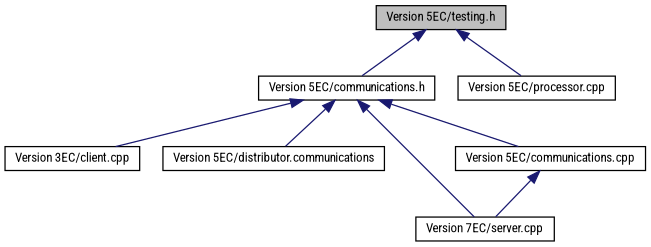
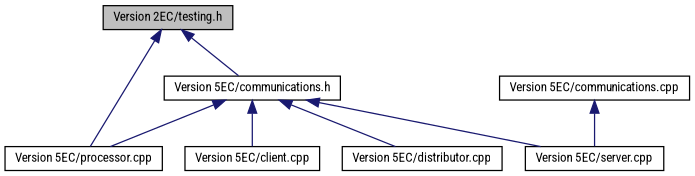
(441, 18) -> (168, 18)
(455, 125) -> (162, 126)
(72, 159) -> (252, 159)
(274, 159) -> (422, 159)
(485, 229) -> (595, 159)
